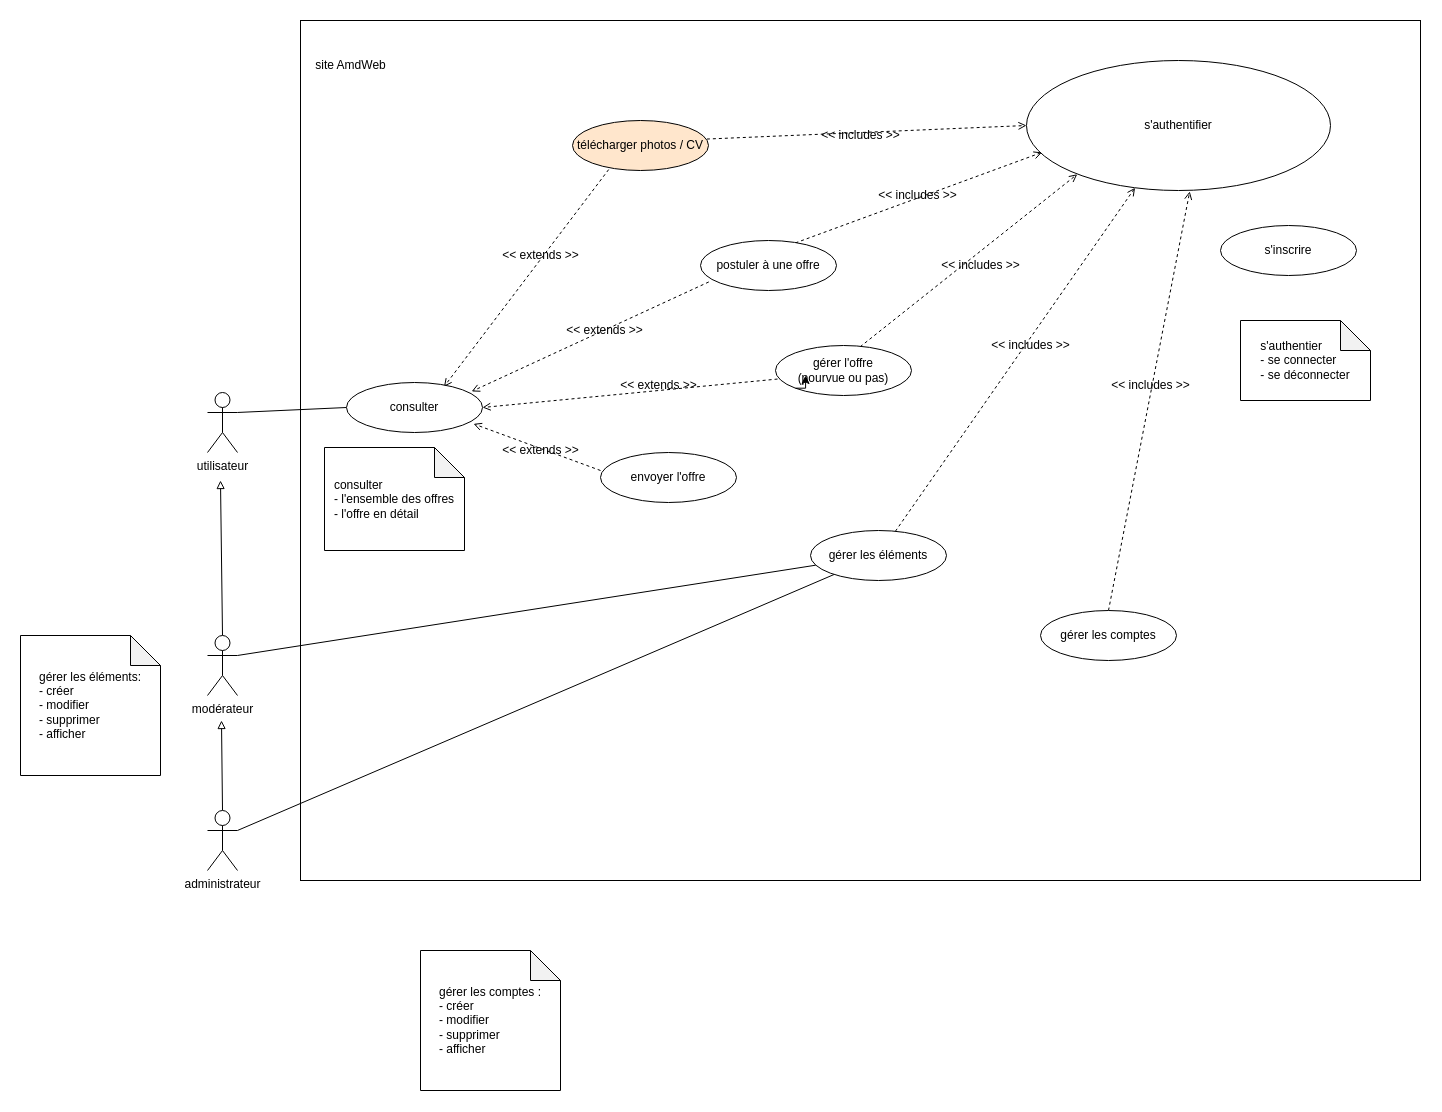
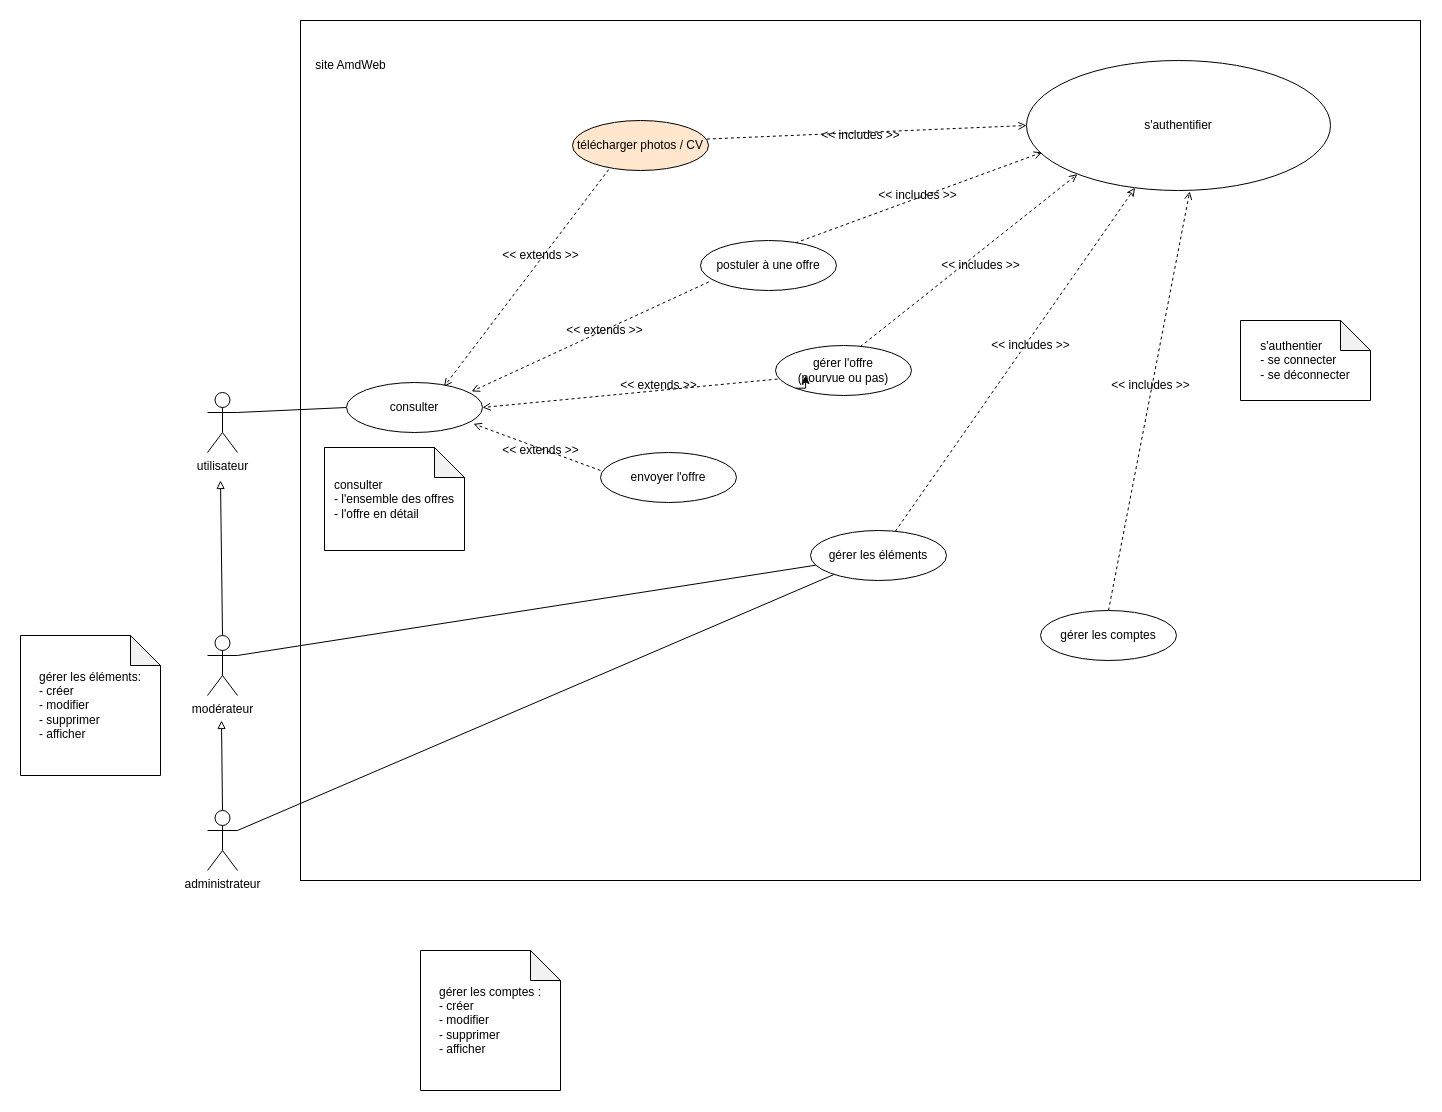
(1131, 193) -> (1130, 195)
(1289, 251) -> none
